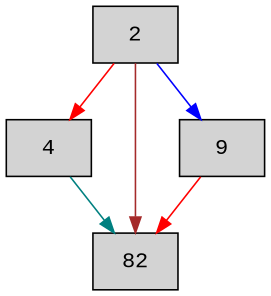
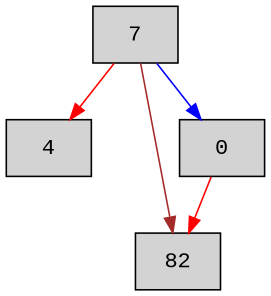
(135, 35) -> (135, 35)
(222, 148) -> (222, 148)
(87, 199) -> none
